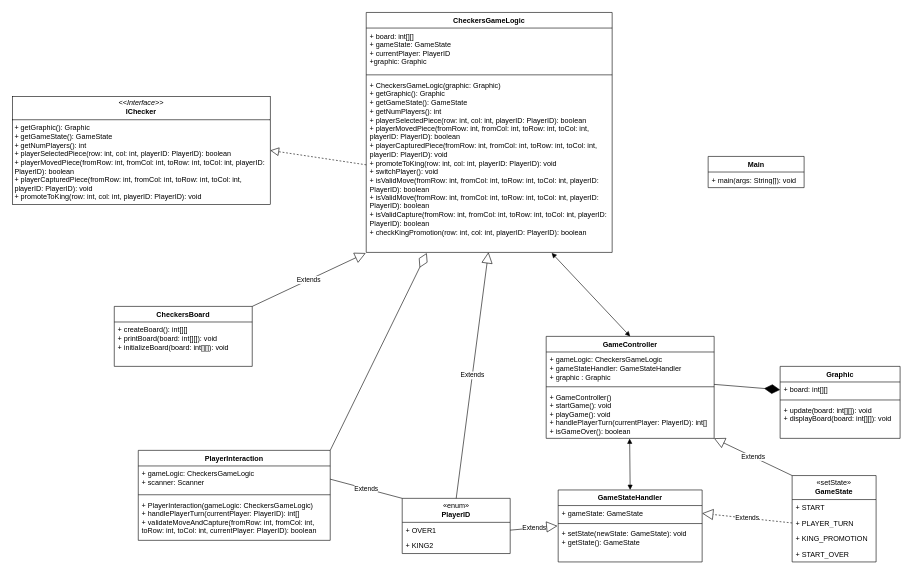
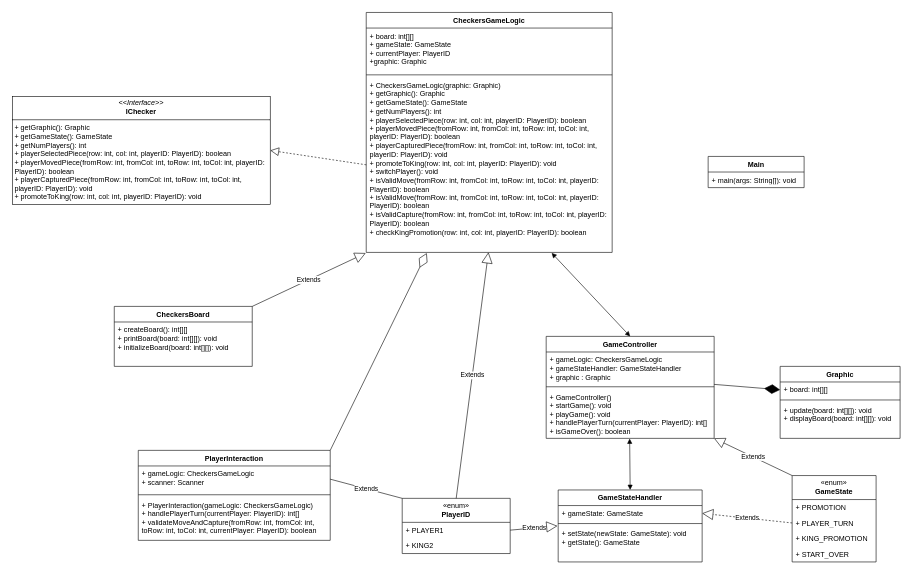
(834, 488) -> (834, 488)
(809, 508) -> (817, 508)
(419, 531) -> (423, 531)
